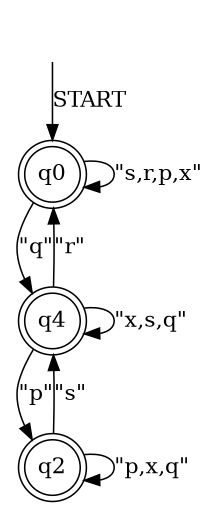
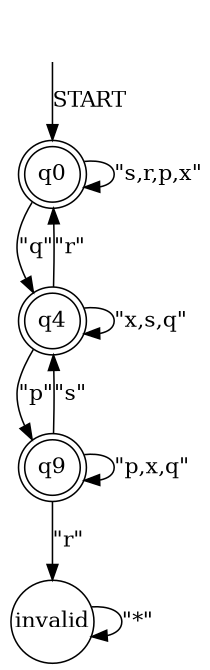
(52, 468) -> (52, 468)
none -> (52, 622)
